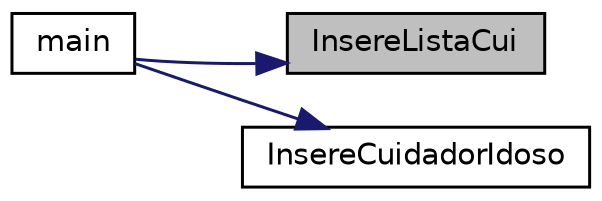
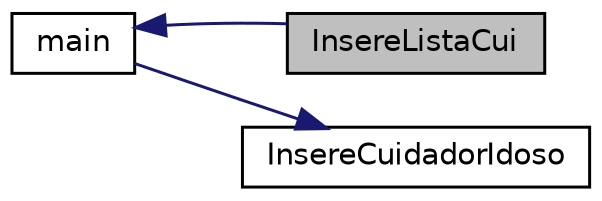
(196, 63) -> (226, 23)
